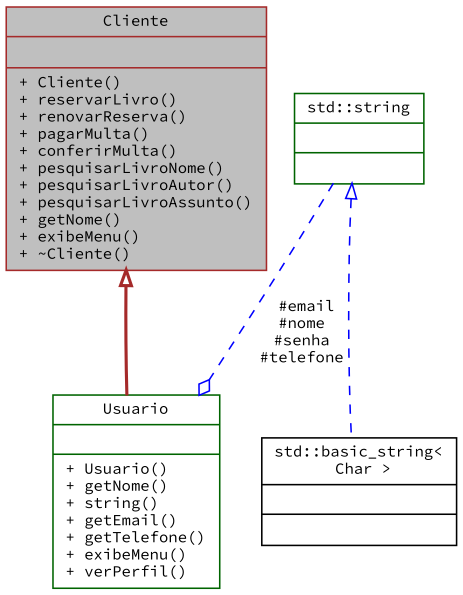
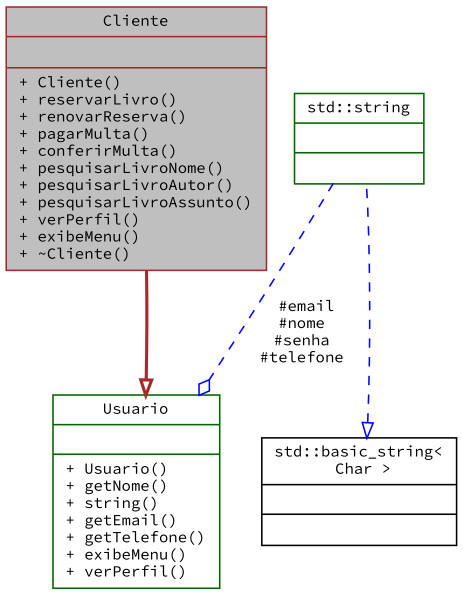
(71, 220) -> (80, 220)
(349, 319) -> (370, 303)
(126, 341) -> (147, 325)
